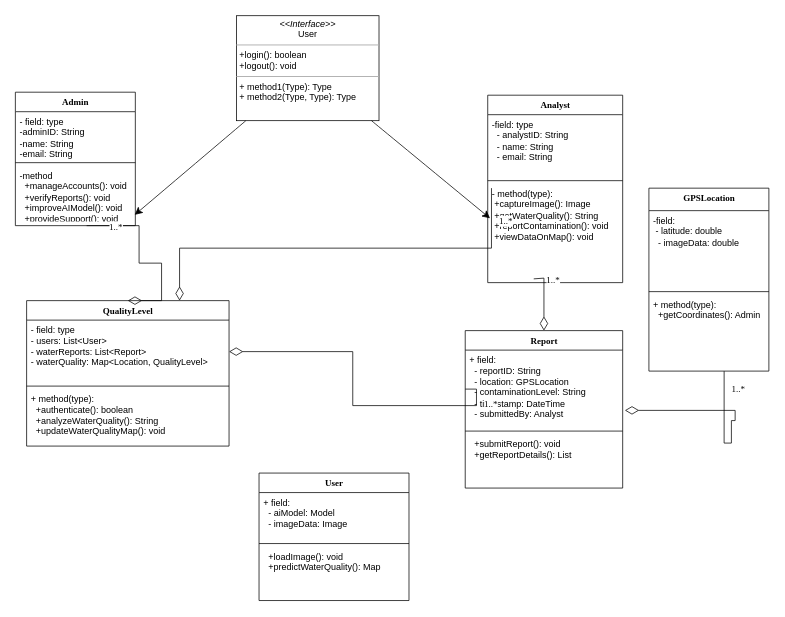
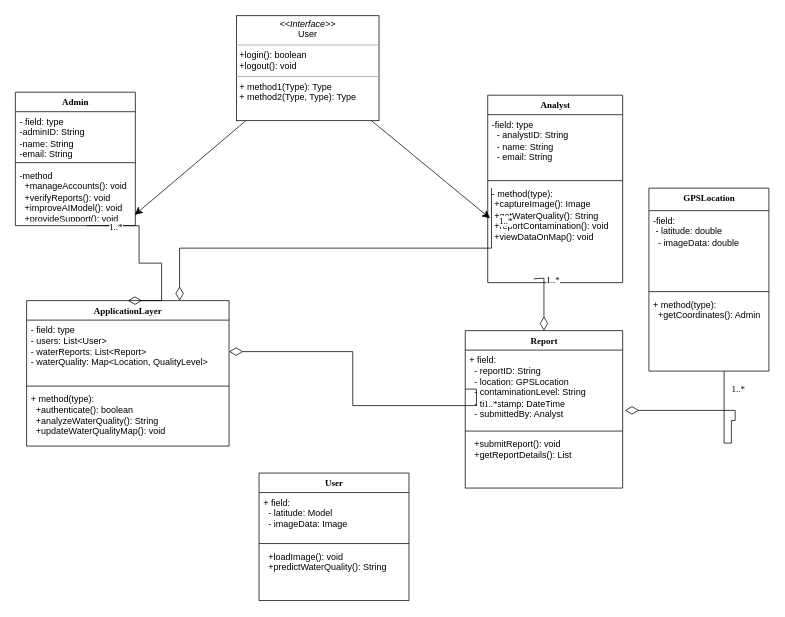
(128, 311) -> (128, 311)
(304, 514) -> (304, 514)
(326, 562) -> (332, 562)
